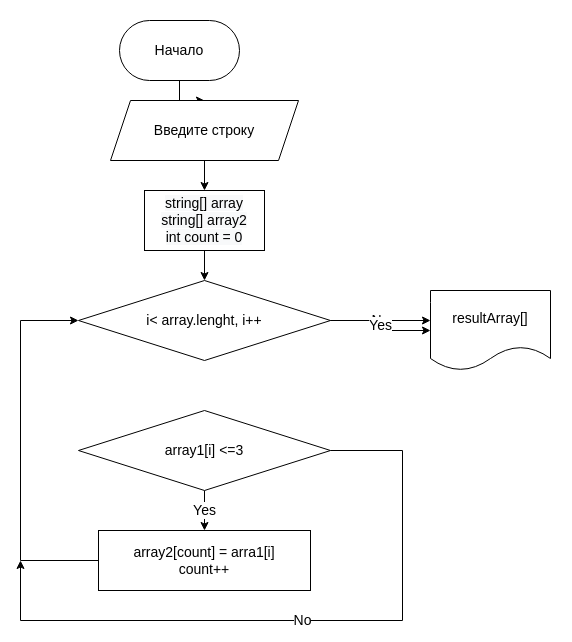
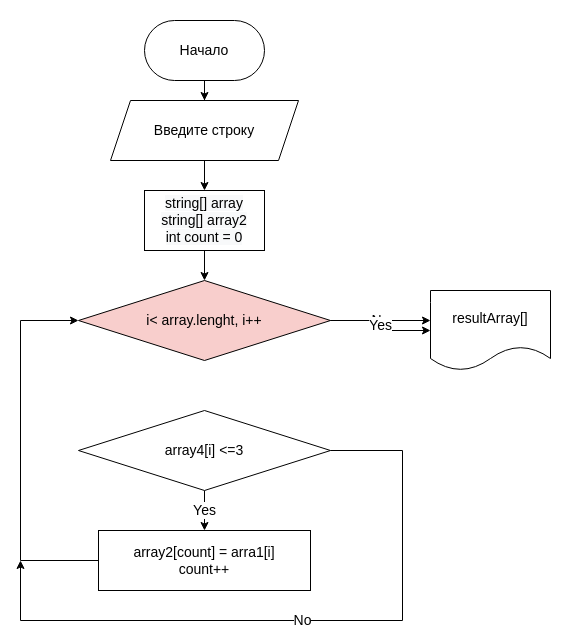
(180, 51) -> (205, 51)
(205, 321) -> (205, 321)
(205, 451) -> (205, 451)
